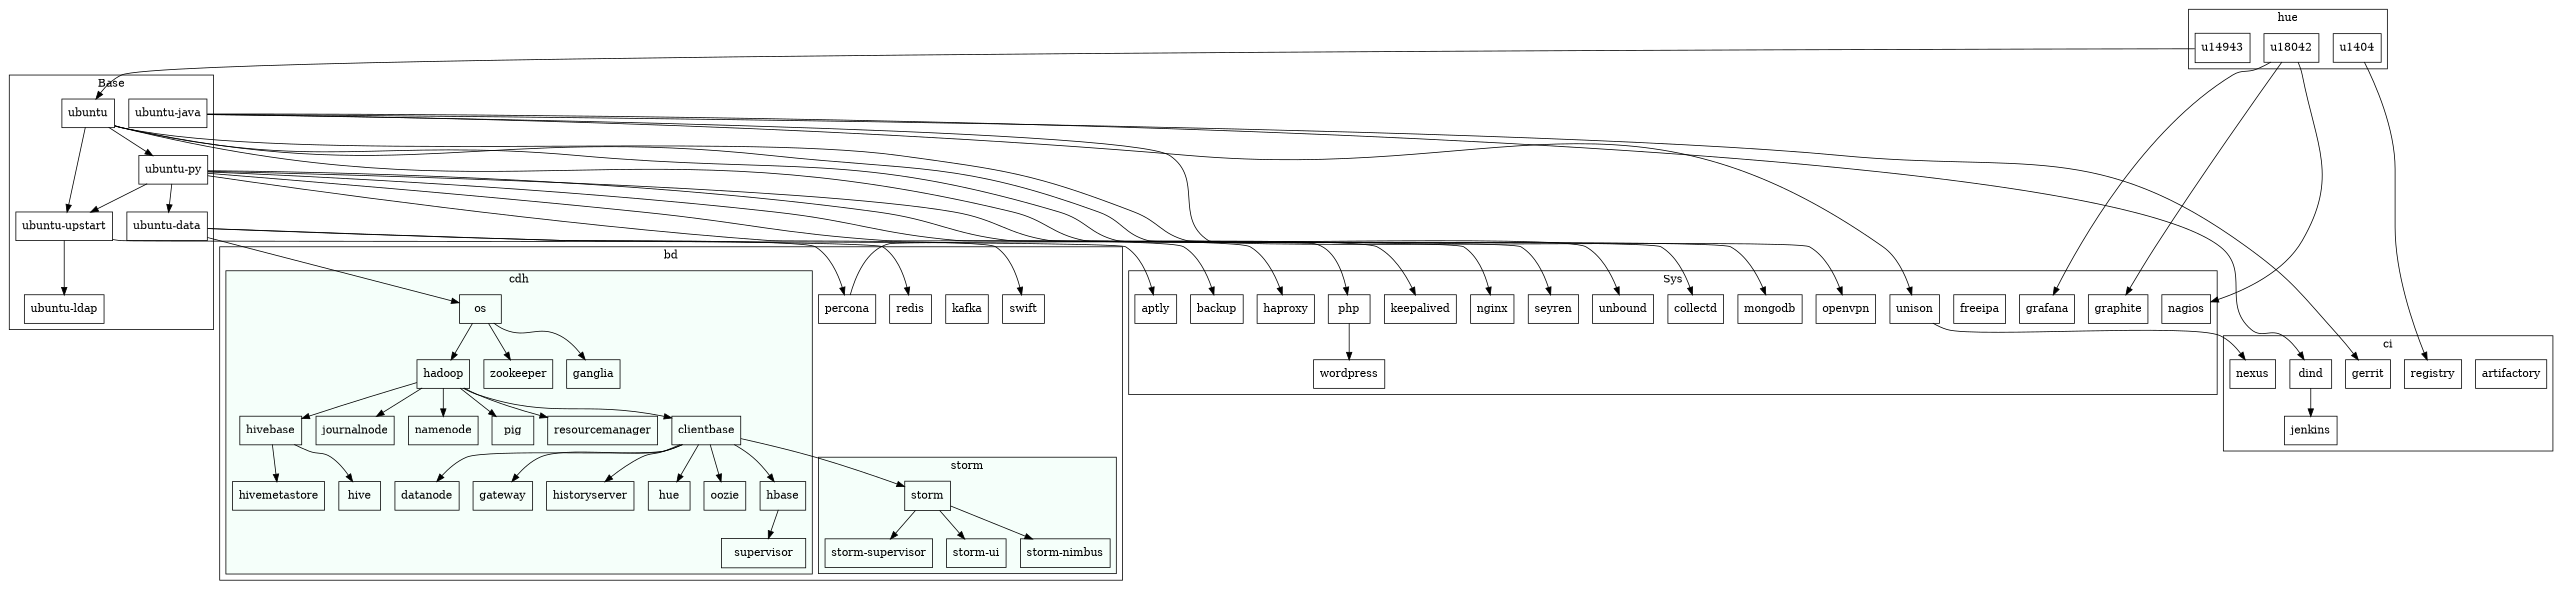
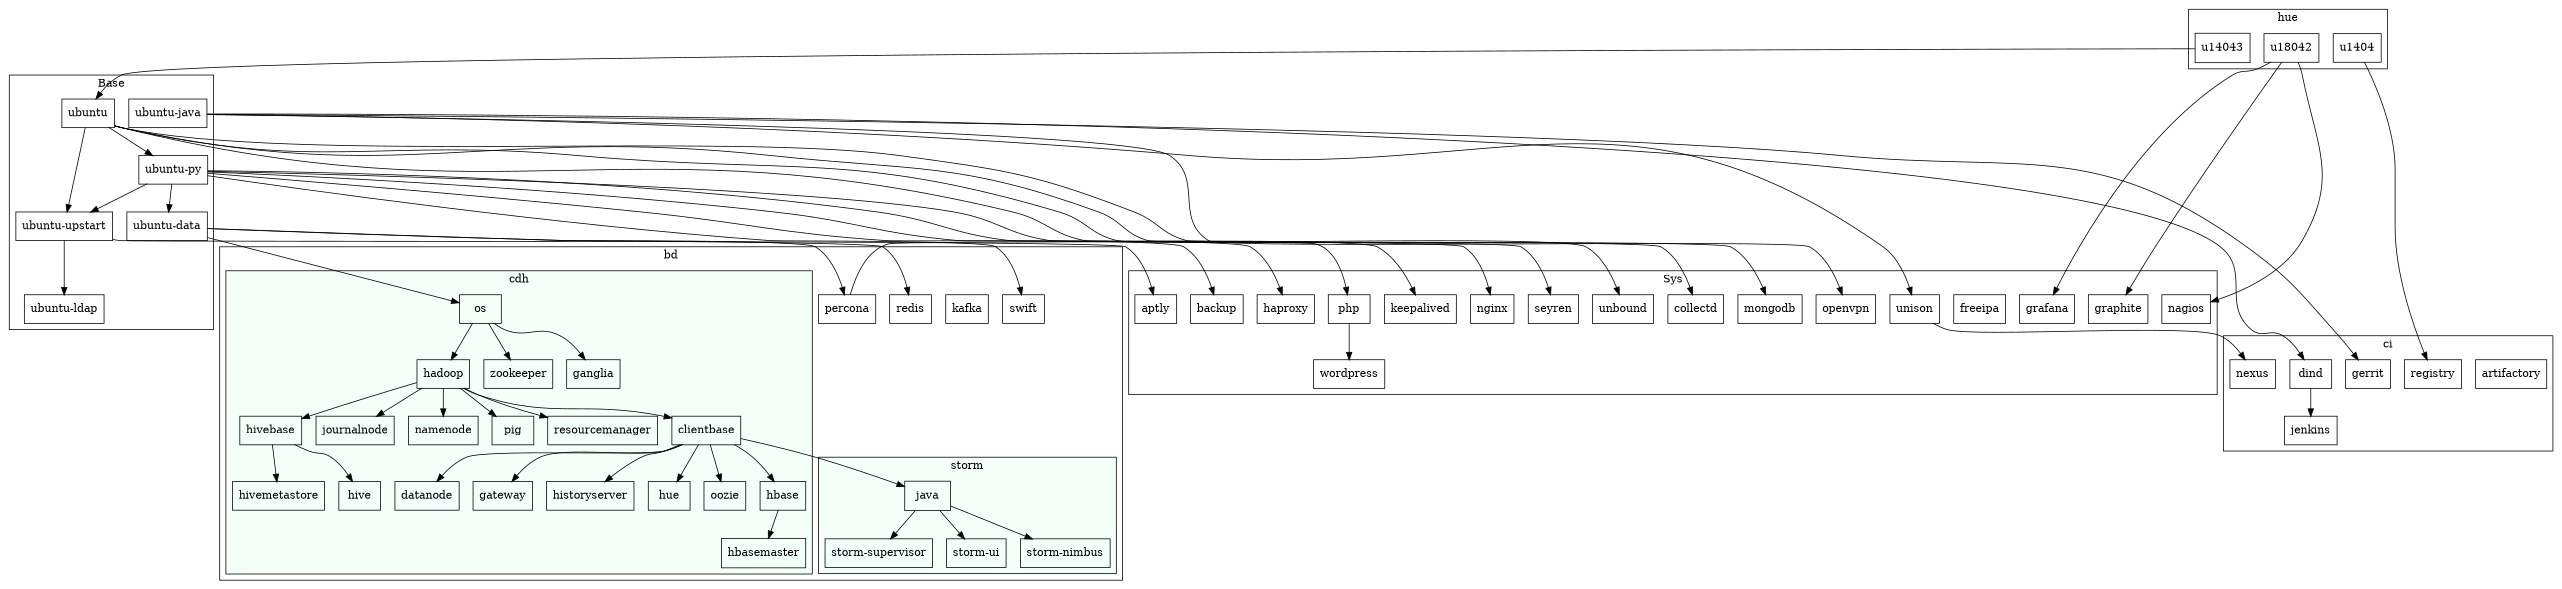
(2223, 48) -> (2223, 48)
(928, 496) -> (928, 496)
(764, 553) -> (764, 553)
